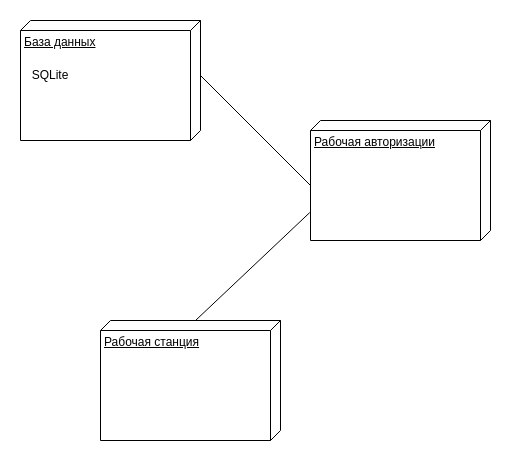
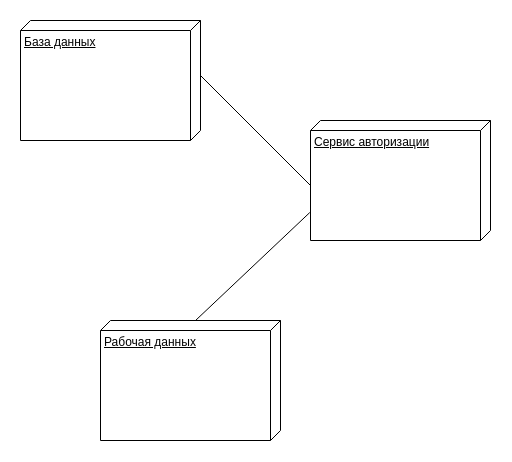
(51, 76) -> none
(377, 143) -> (373, 143)
(153, 343) -> (150, 343)
